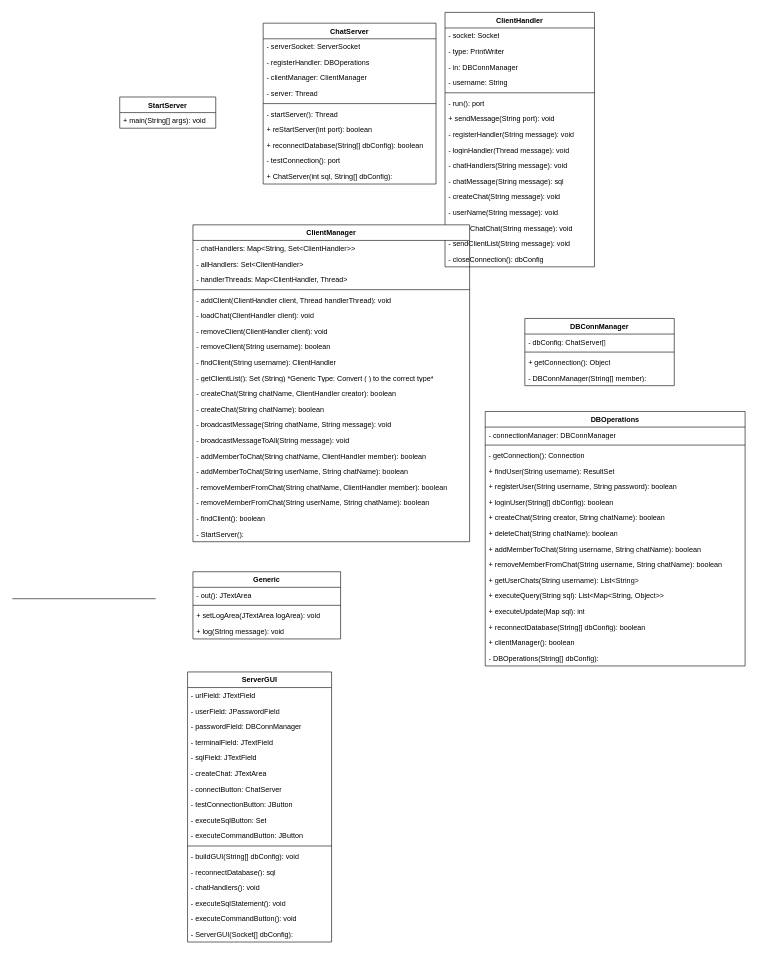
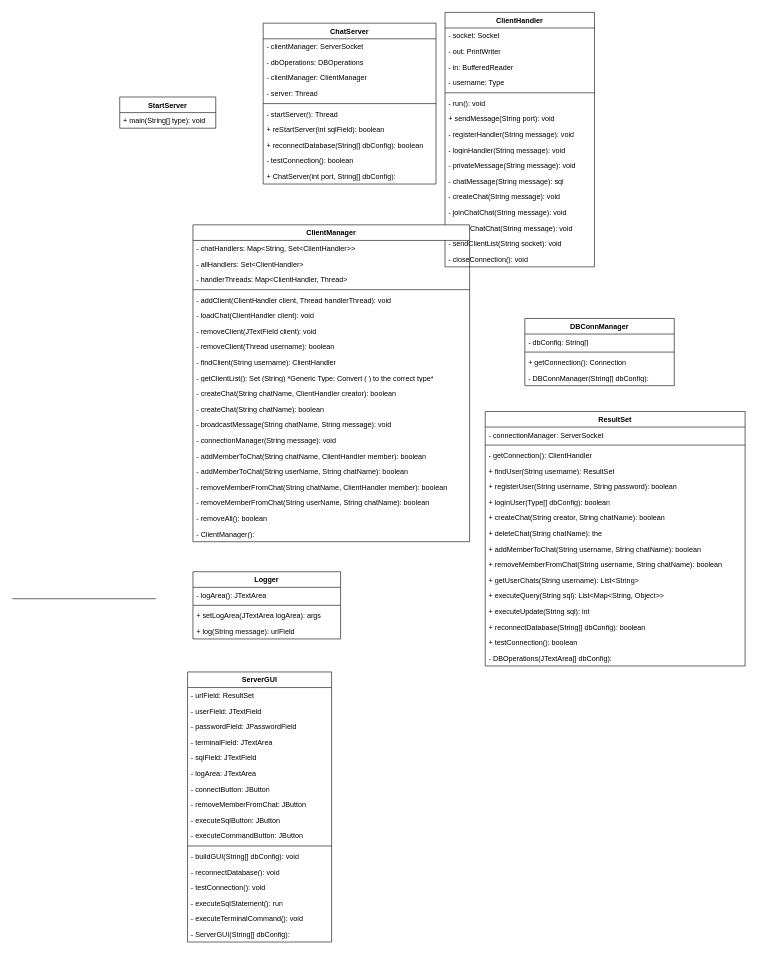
(321, 47) -> (321, 47)
(482, 52) -> (480, 52)
(325, 63) -> (320, 63)
(483, 68) -> (485, 68)
(481, 83) -> (478, 83)
(472, 104) -> (471, 104)
(168, 125) -> (168, 125)
(331, 130) -> (336, 130)
(515, 150) -> (514, 150)
(312, 161) -> (317, 161)
(515, 166) -> (519, 166)
(341, 177) -> (344, 177)
(508, 213) -> (515, 213)
(518, 244) -> (516, 244)
(501, 260) -> (493, 260)
(270, 332) -> (265, 332)
(573, 342) -> (564, 342)
(270, 347) -> (271, 347)
(577, 363) -> (584, 363)
(591, 378) -> (594, 378)
(615, 420) -> (615, 420)
(554, 435) -> (551, 435)
(280, 441) -> (273, 441)
(544, 456) -> (549, 456)
(559, 503) -> (556, 503)
(236, 519) -> (235, 519)
(227, 534) -> (229, 534)
(559, 534) -> (552, 534)
(267, 580) -> (267, 580)
(232, 596) -> (239, 596)
(542, 612) -> (548, 612)
(265, 616) -> (266, 616)
(245, 632) -> (252, 632)
(536, 643) -> (538, 643)
(552, 659) -> (559, 659)
(228, 696) -> (227, 696)
(239, 711) -> (231, 711)
(247, 727) -> (247, 727)
(237, 743) -> (237, 743)
(235, 774) -> (228, 774)
(243, 789) -> (237, 789)
(250, 805) -> (251, 805)
(234, 821) -> (242, 821)
(240, 872) -> (242, 872)
(231, 888) -> (235, 888)
(245, 903) -> (244, 903)
(248, 919) -> (250, 919)
(250, 935) -> (249, 935)
